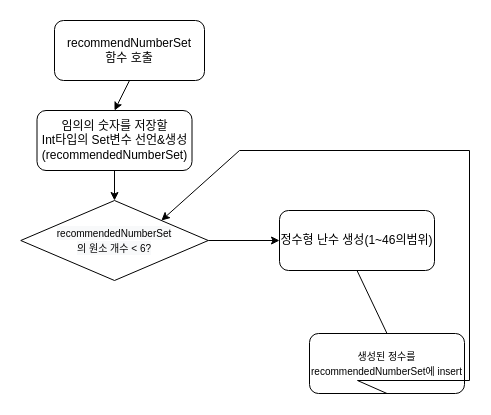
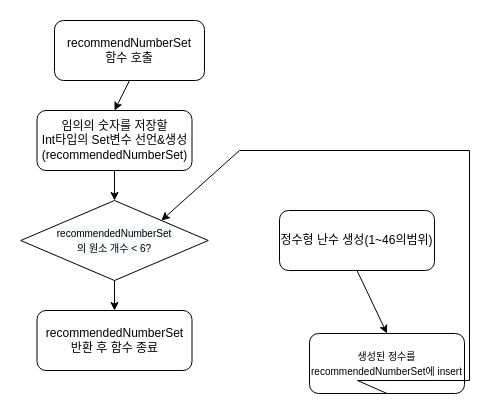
(241, 241) -> none
none -> (115, 292)
(384, 328) -> (383, 326)
none -> (115, 341)
